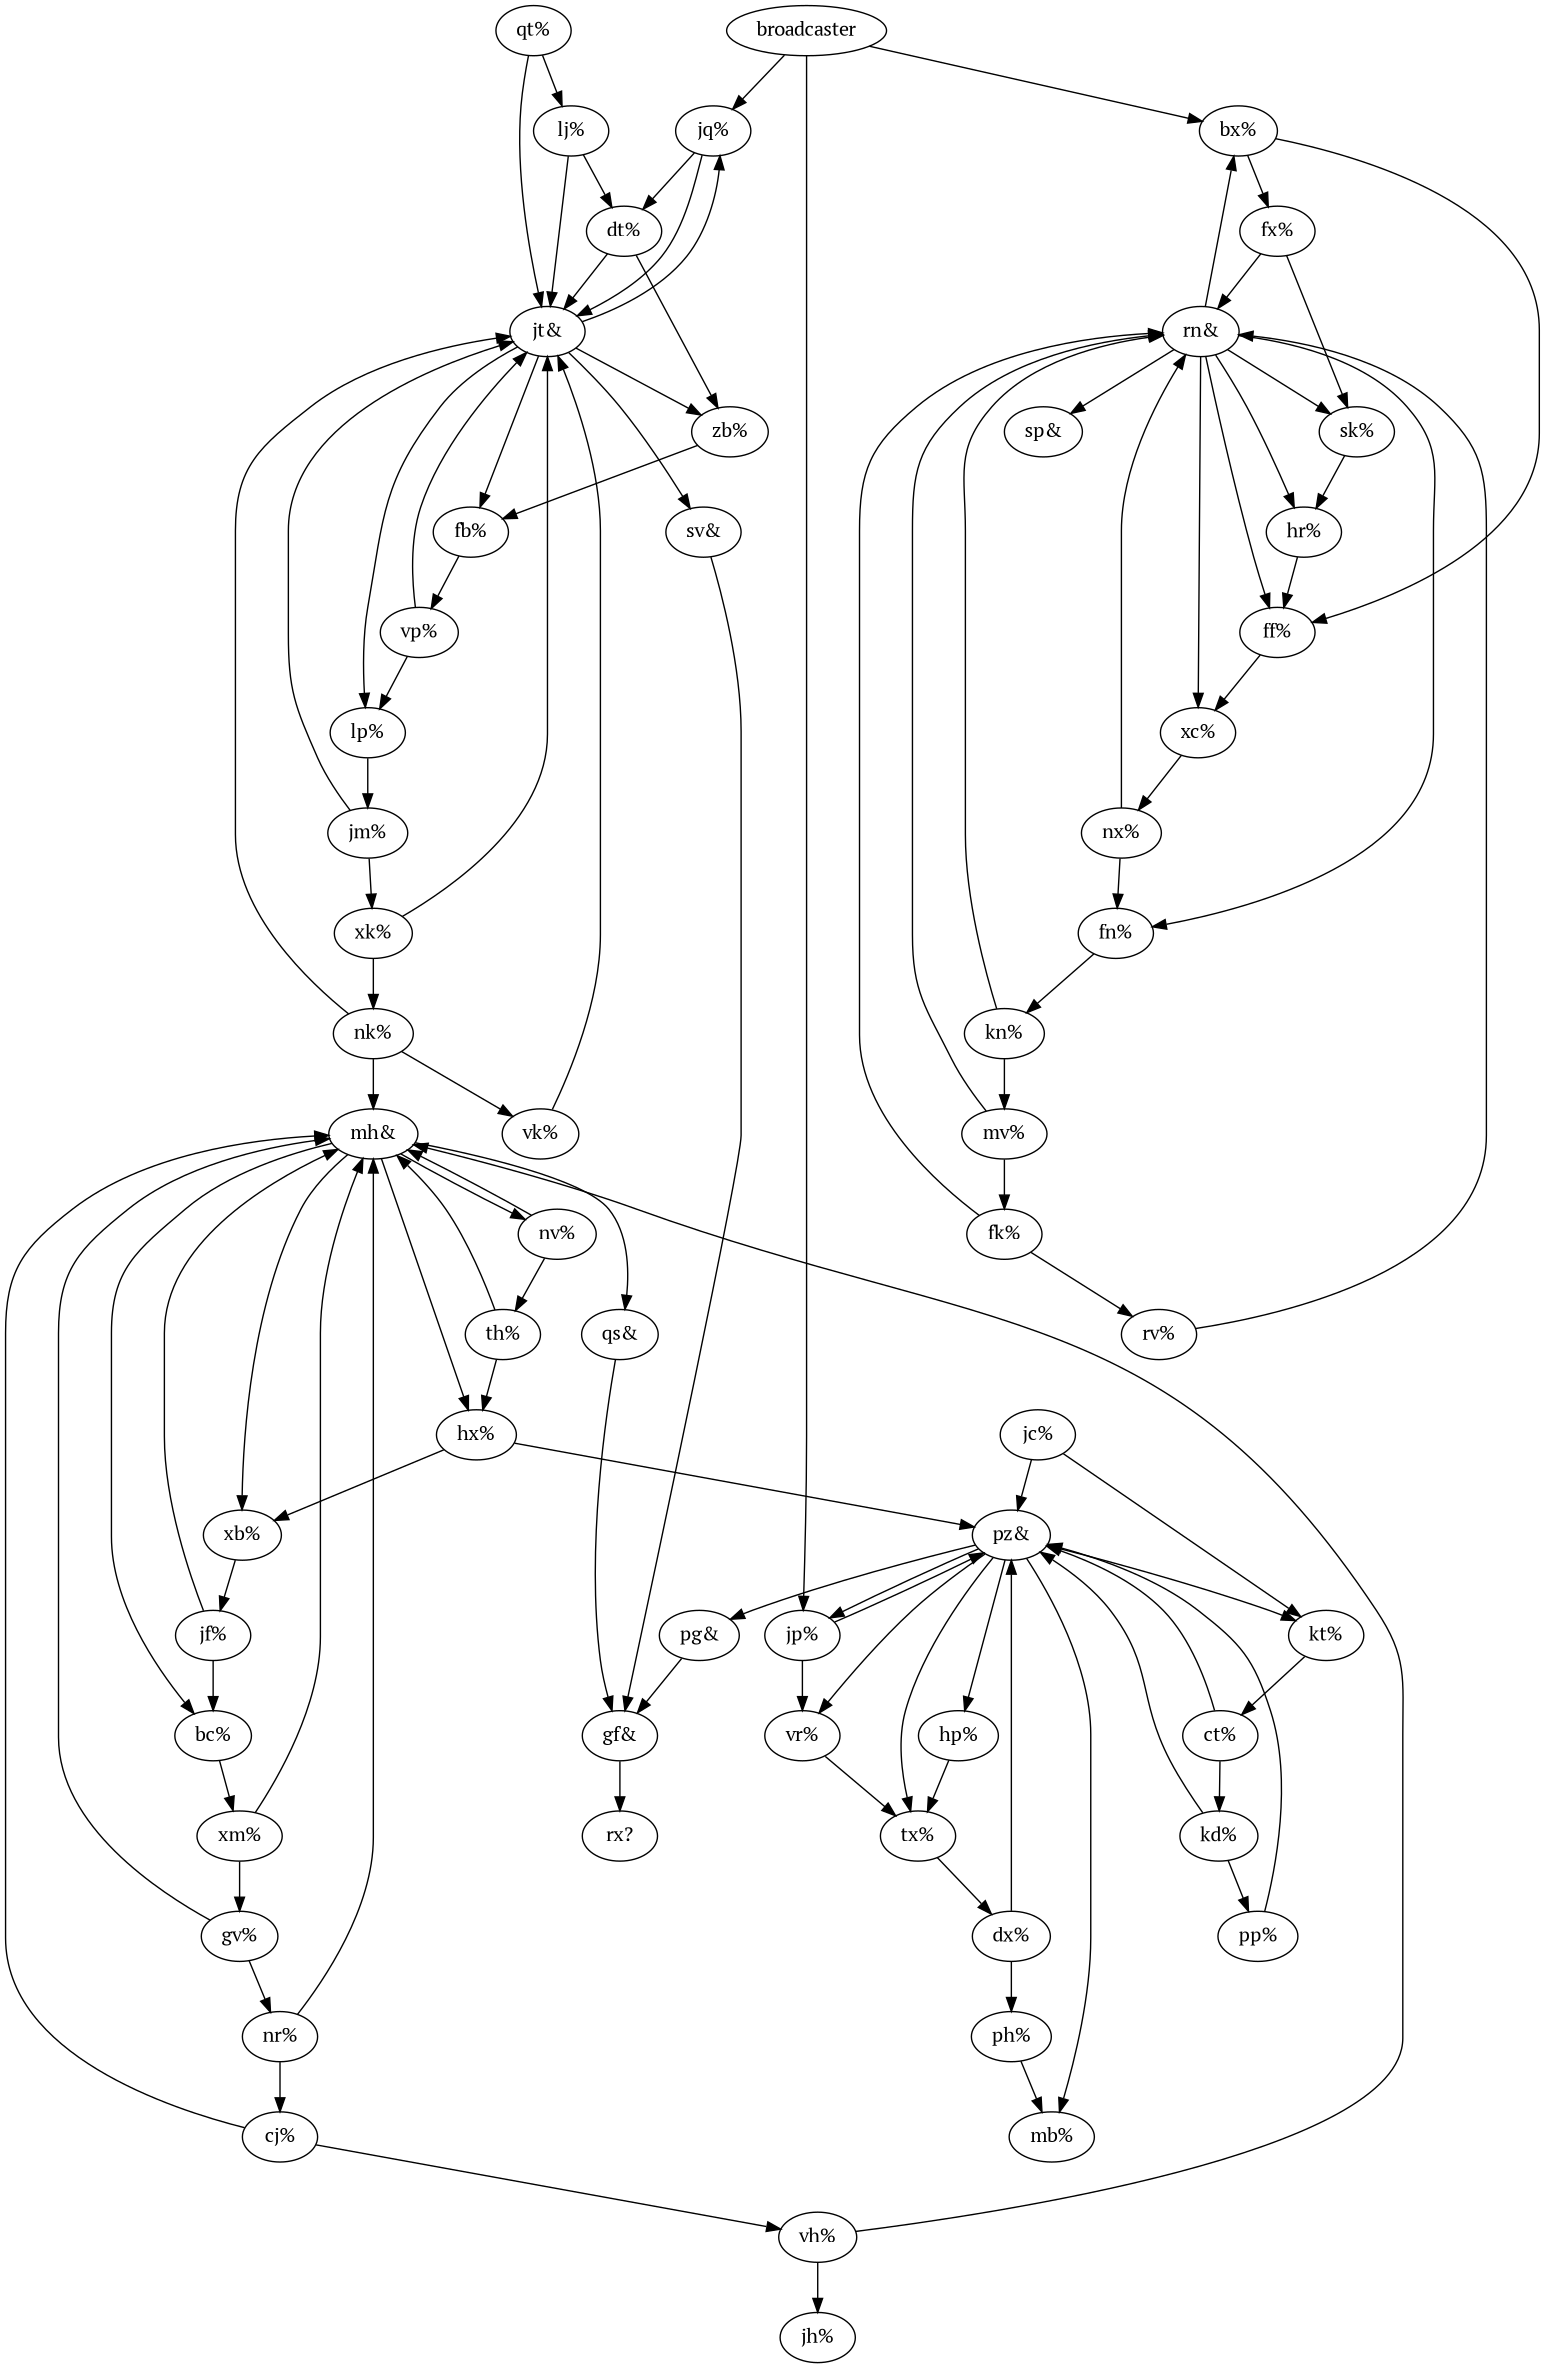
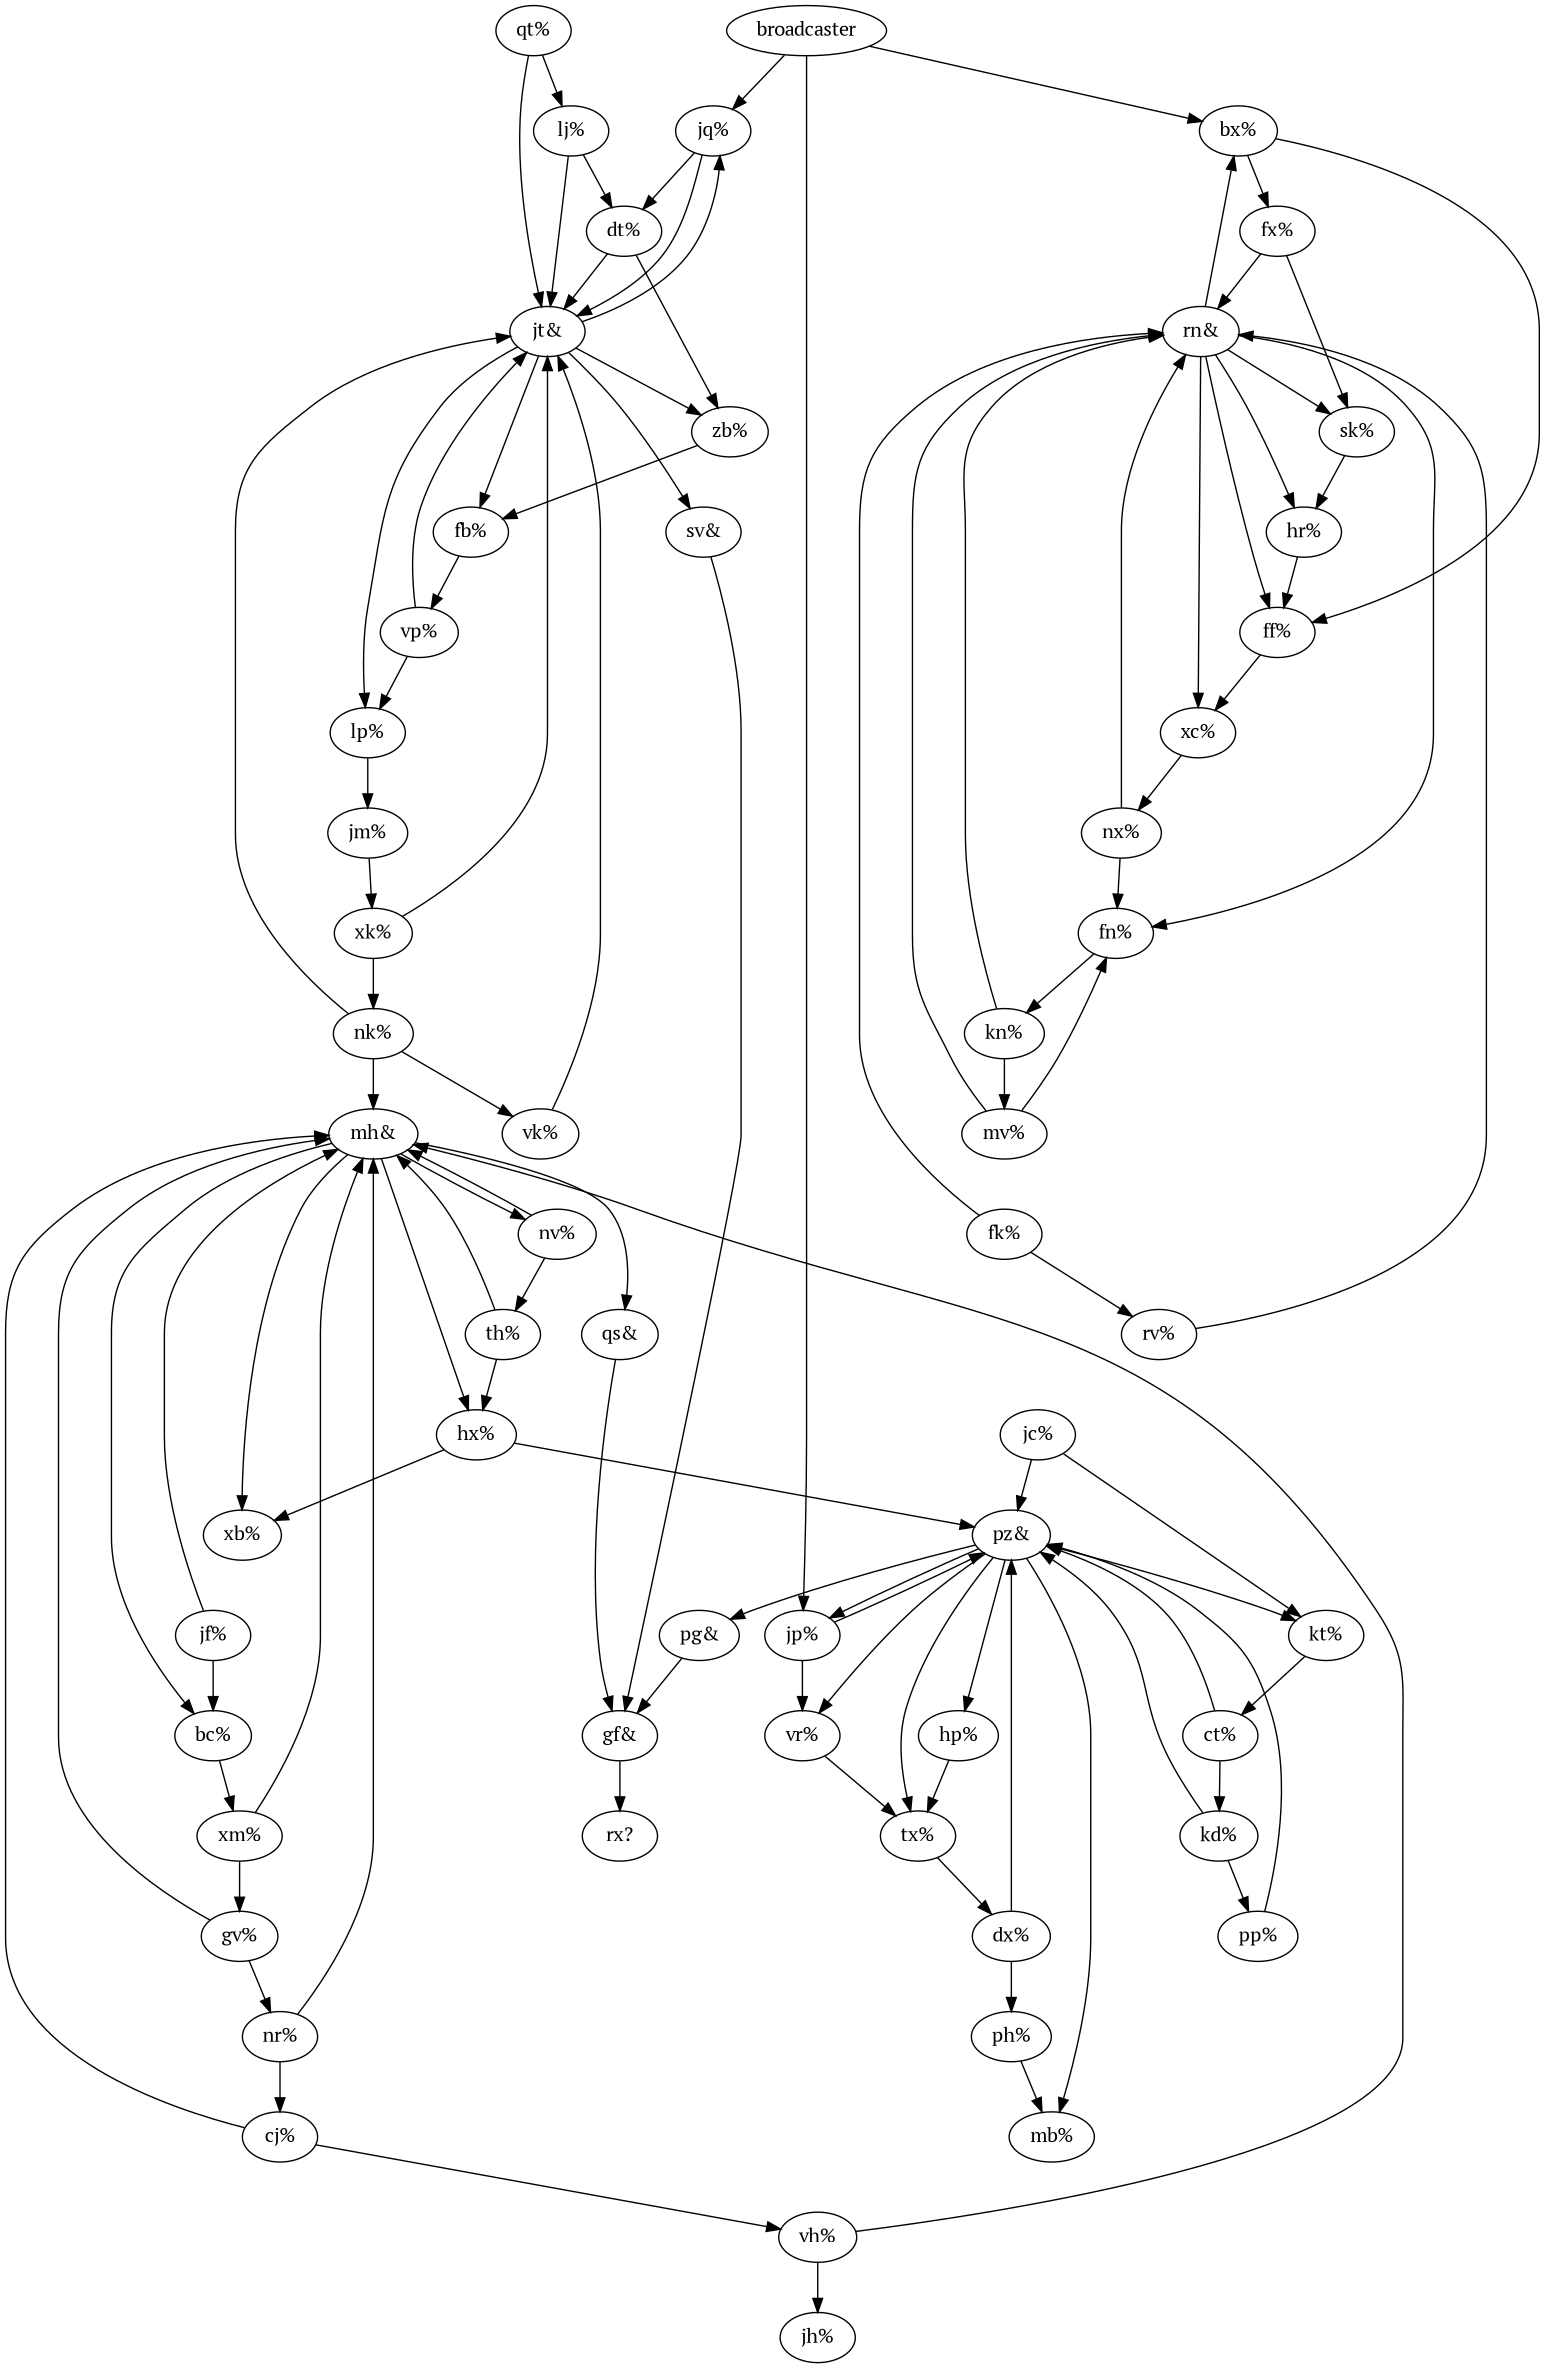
(1043, 432) -> none
(289, 528) -> none
(1004, 1177) -> (1066, 1043)
(230, 1579) -> none
